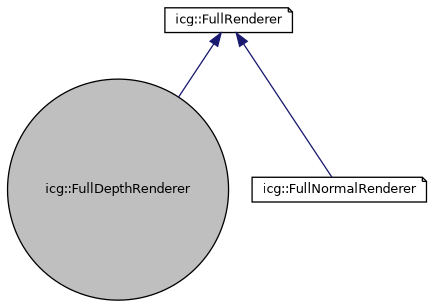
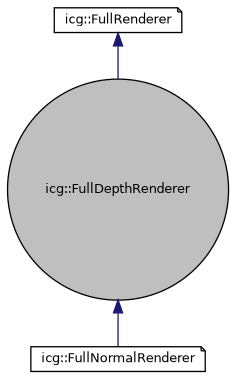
(288, 111) -> (118, 330)
